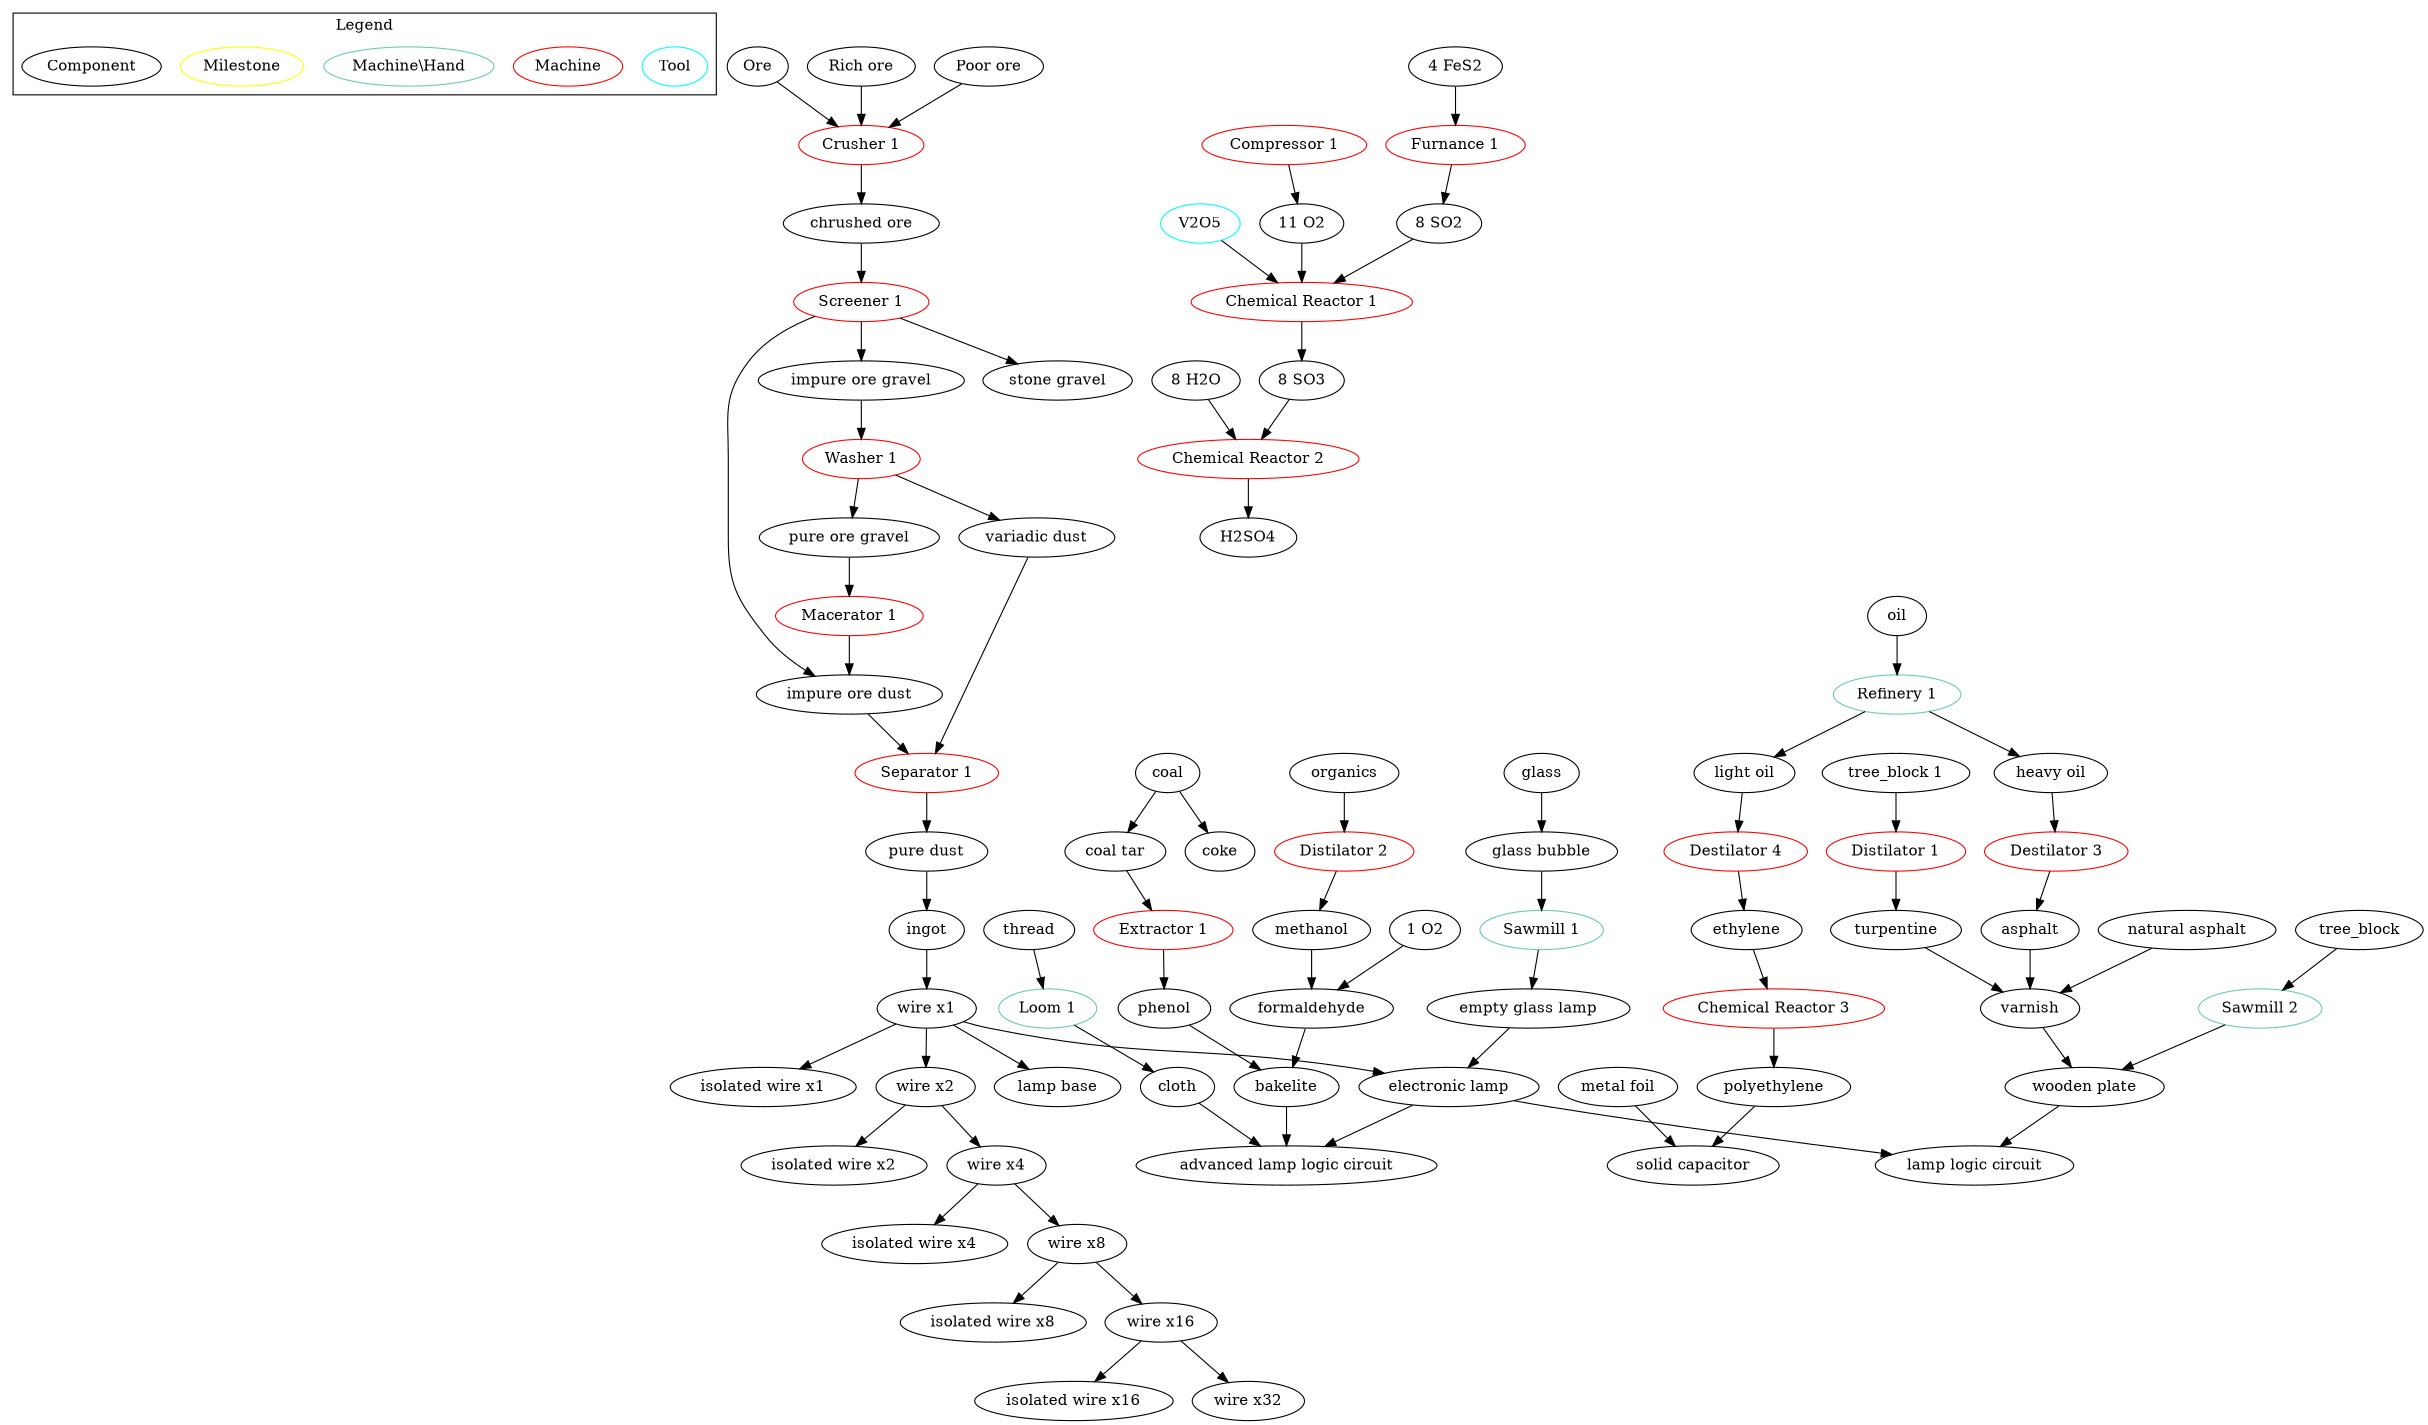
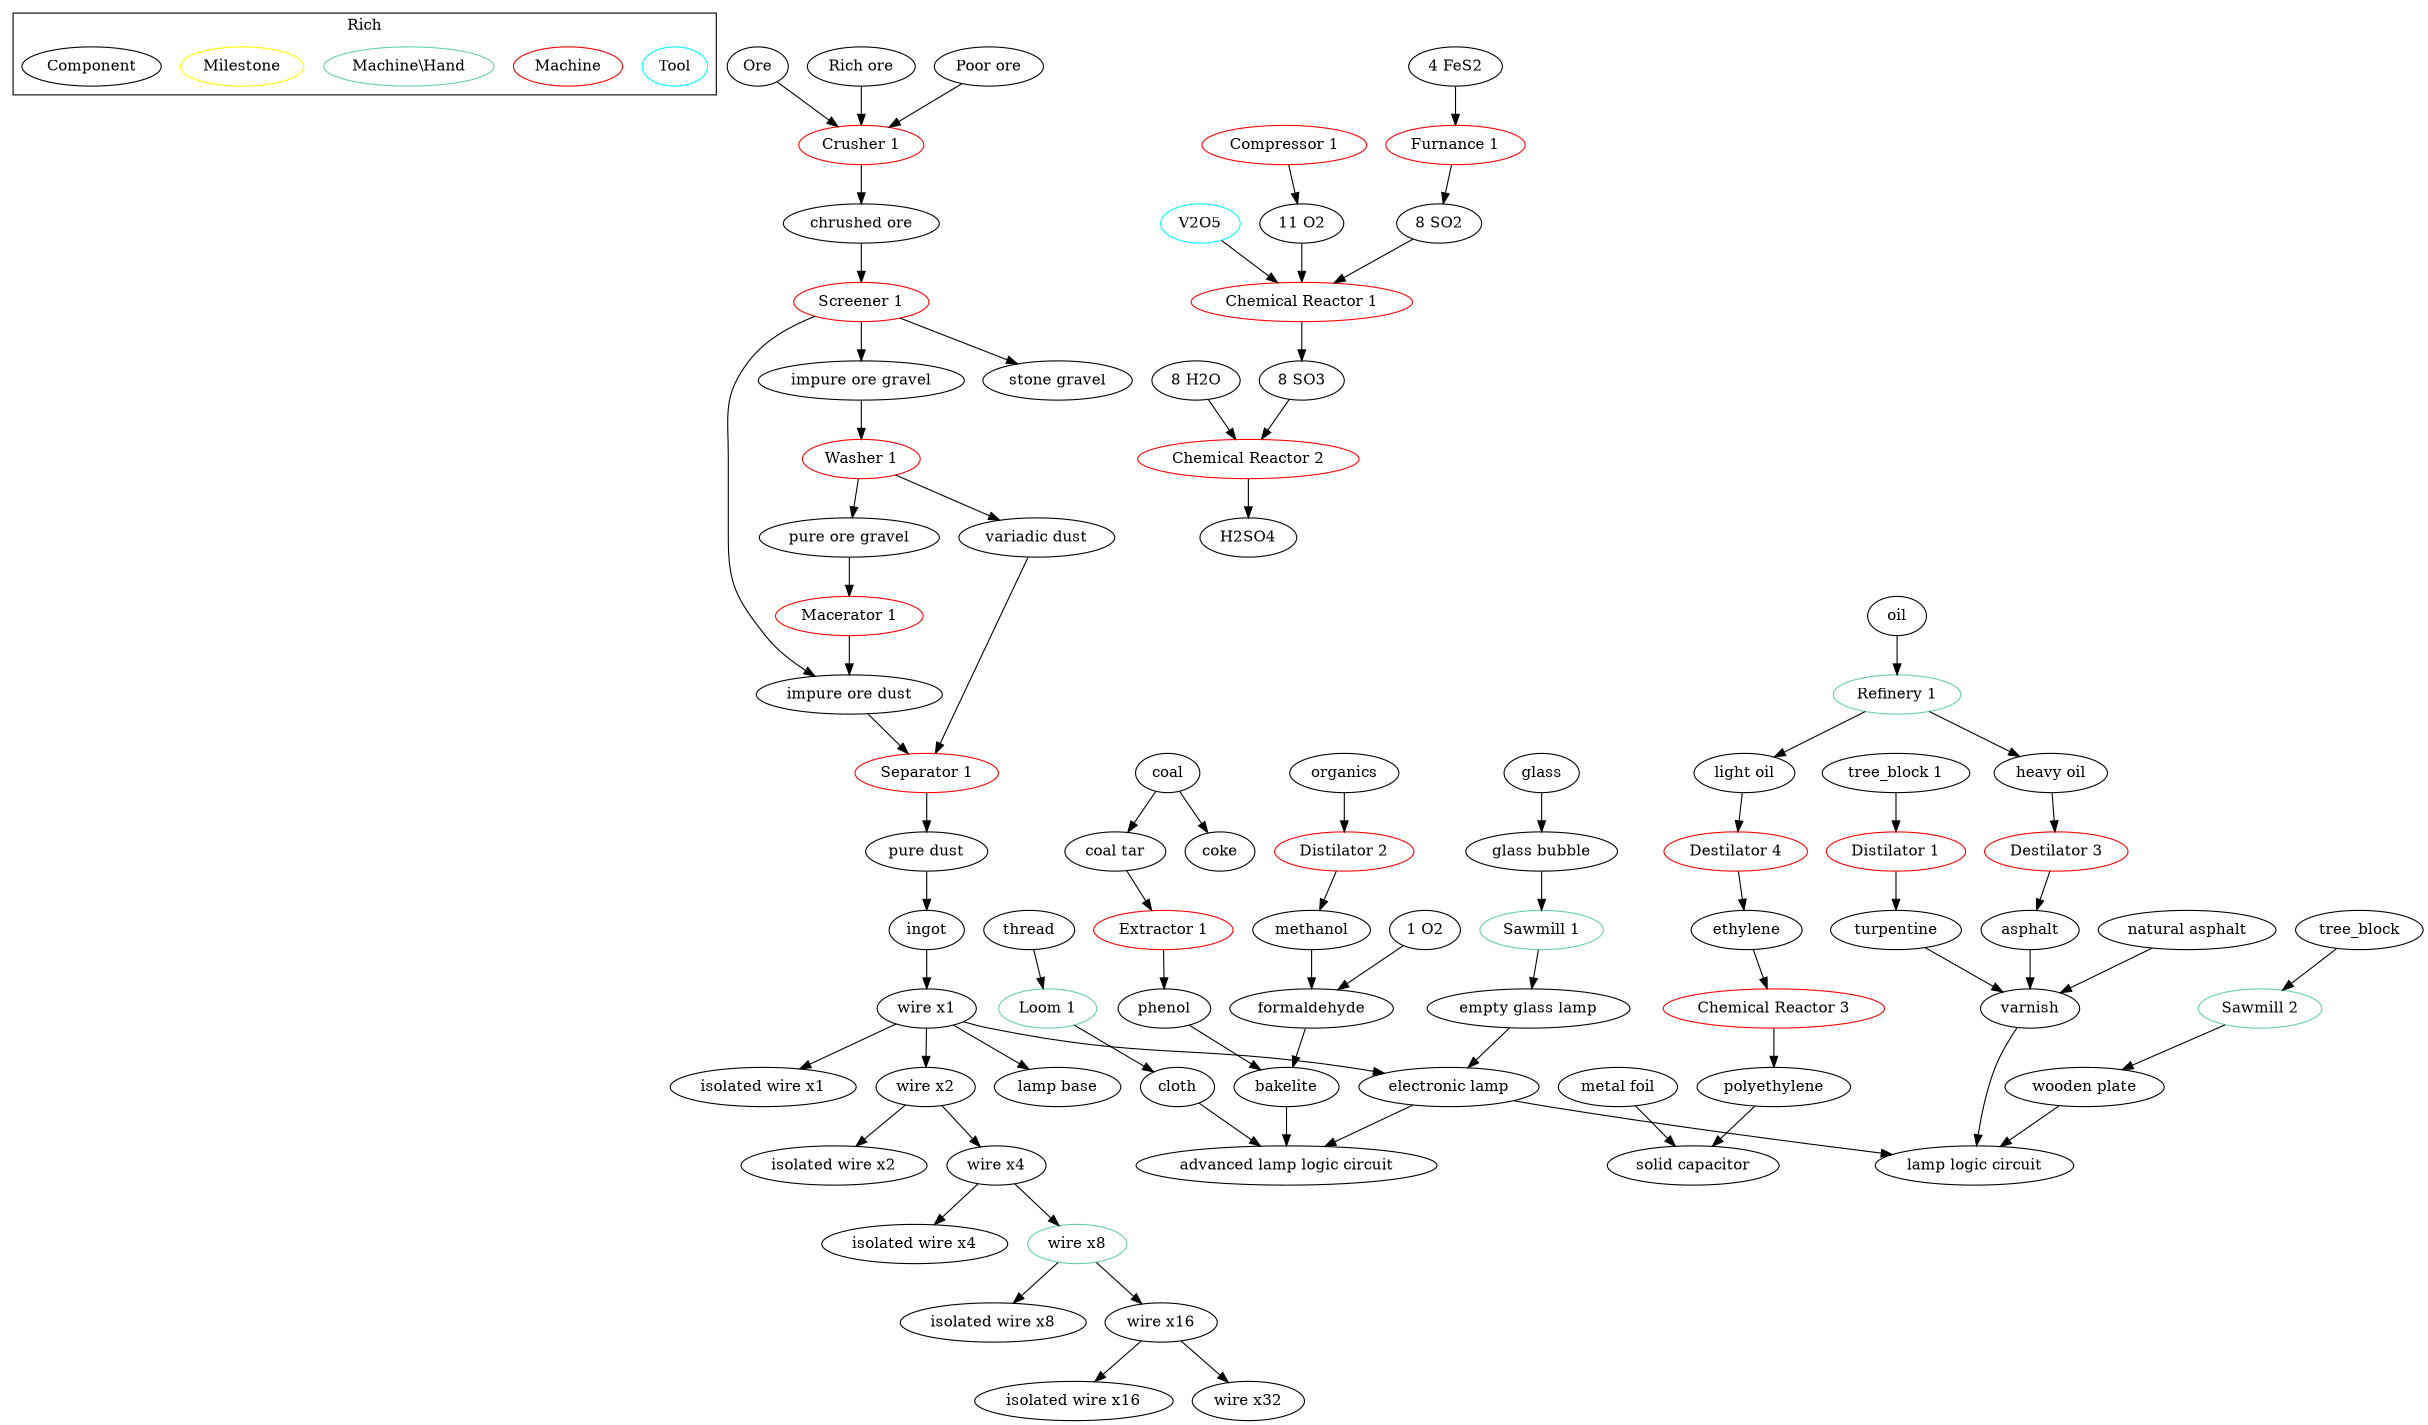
(365, 26) -> (365, 26)
(2054, 1043) -> (1991, 1079)
(1077, 1244) -> (1077, 1244)
